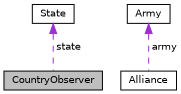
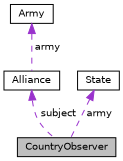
(67, 47) -> (98, 114)
none -> (39, 121)
